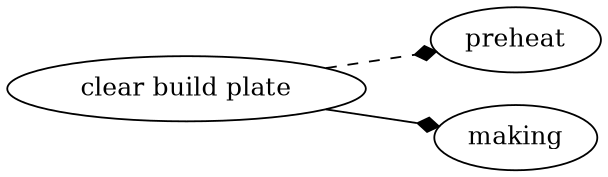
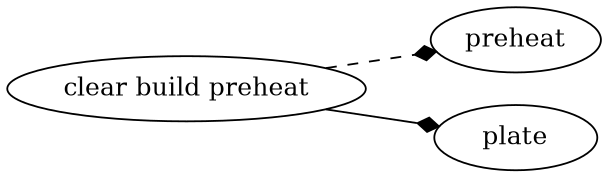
(187, 89) -> (187, 89)
(516, 138) -> (516, 138)
